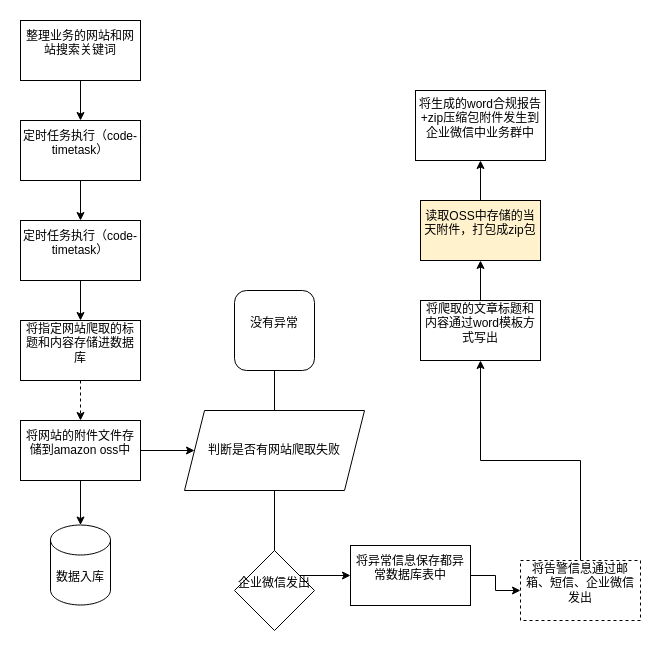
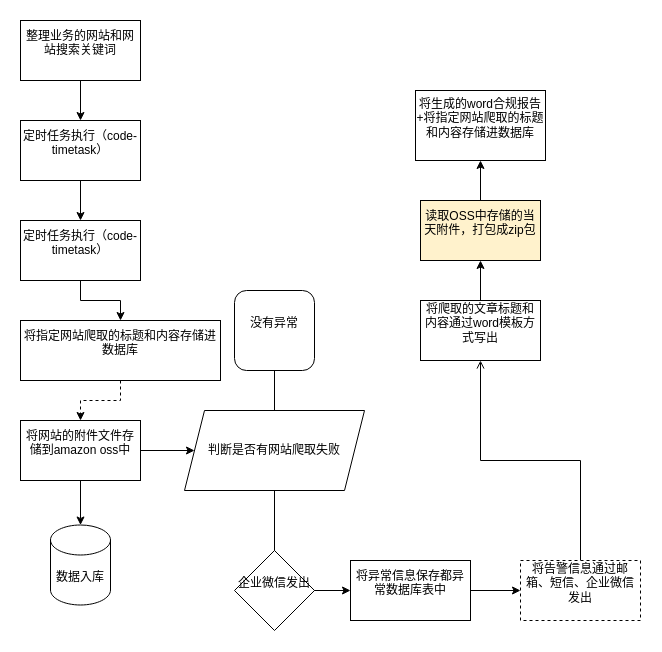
(481, 126) -> (481, 126)
(81, 351) -> (121, 351)
(481, 368) -> (481, 366)
(411, 576) -> (411, 591)
